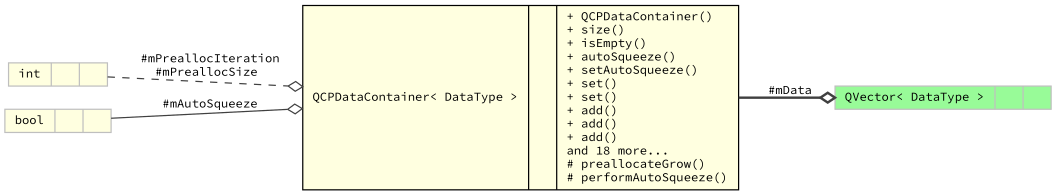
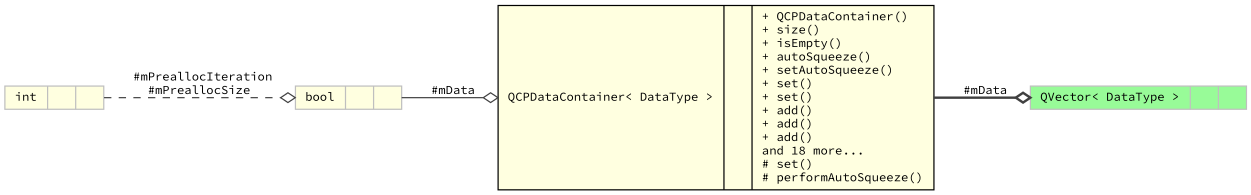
(198, 81) -> (192, 98)
(207, 104) -> (450, 91)
(637, 164) -> (788, 164)
